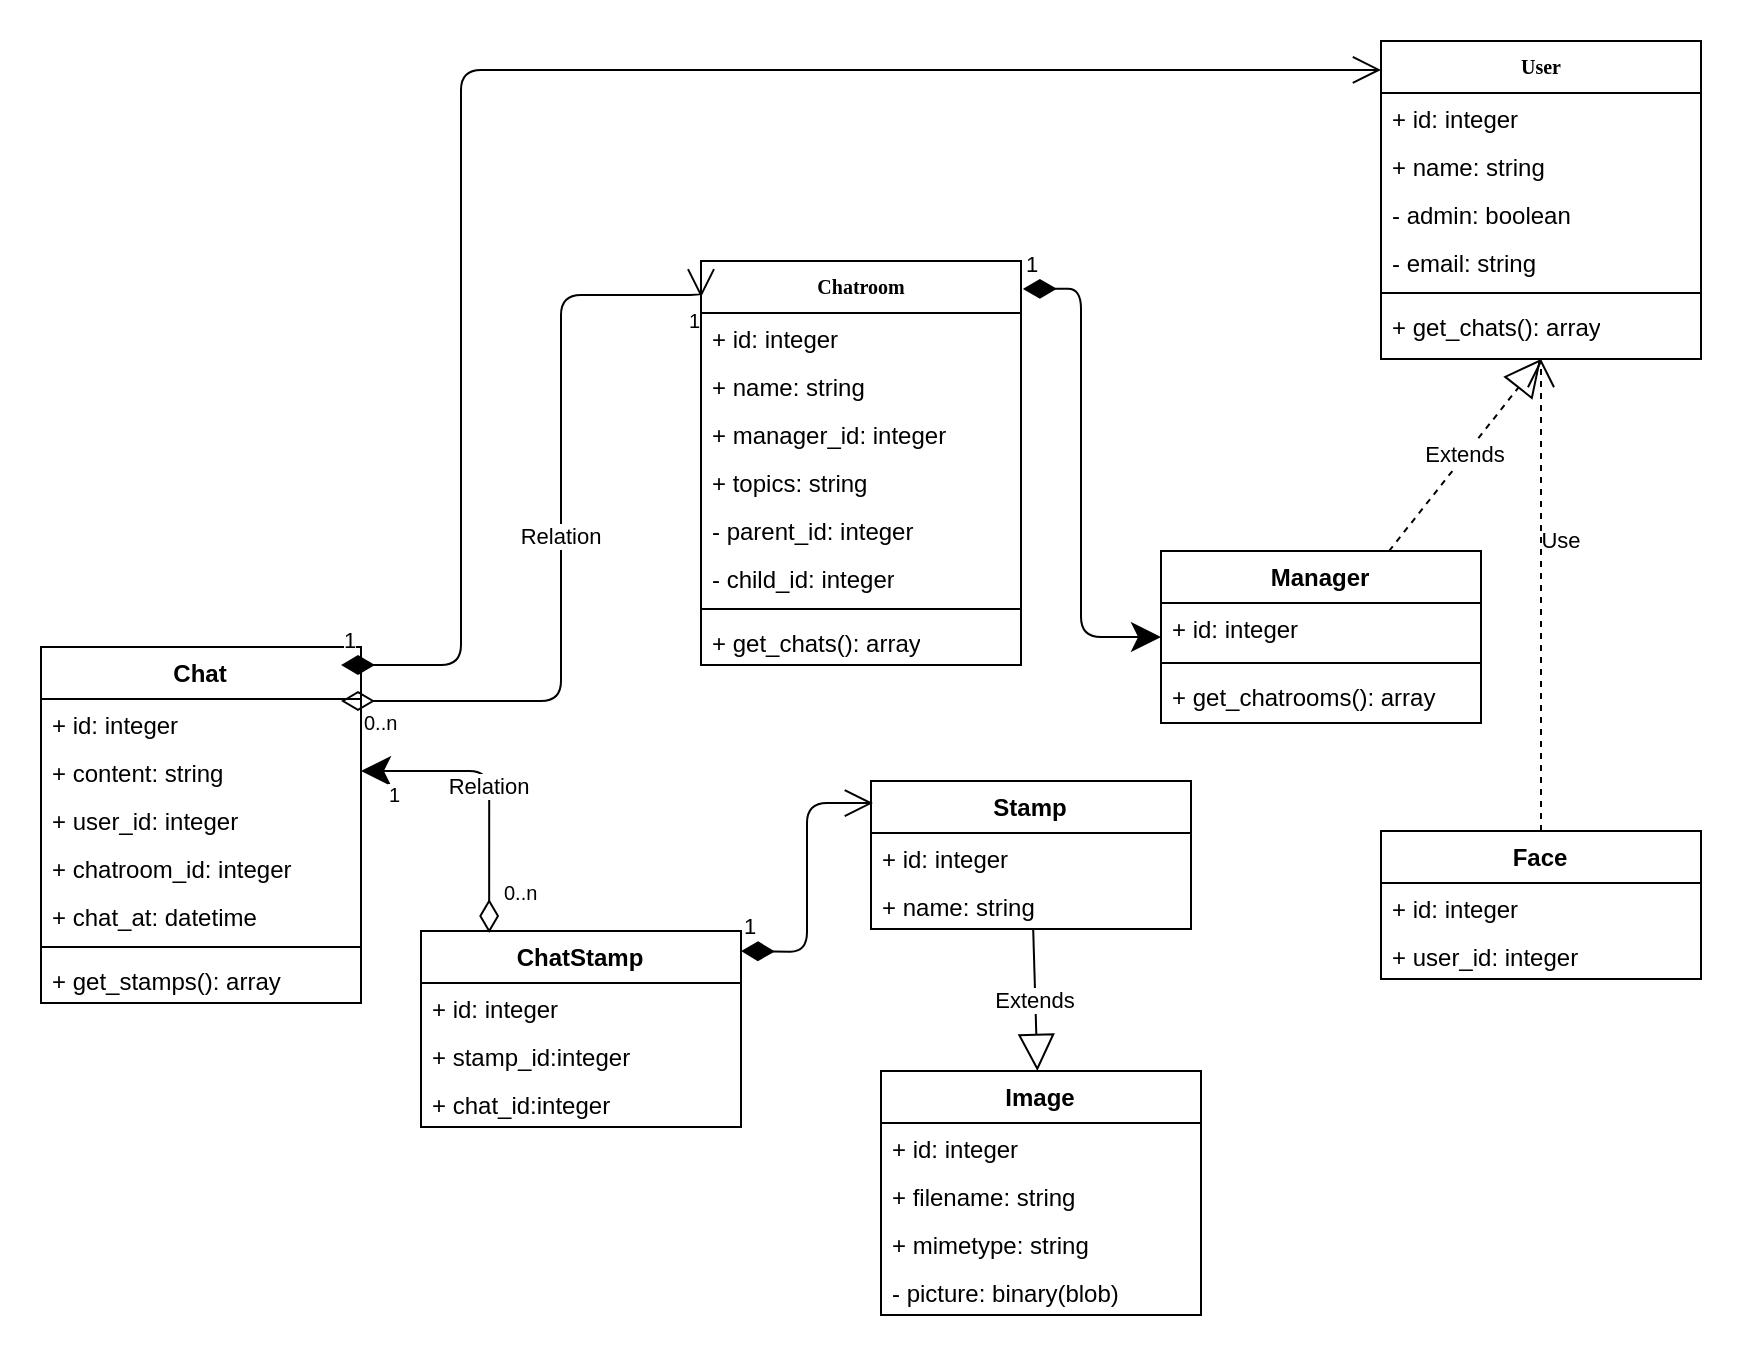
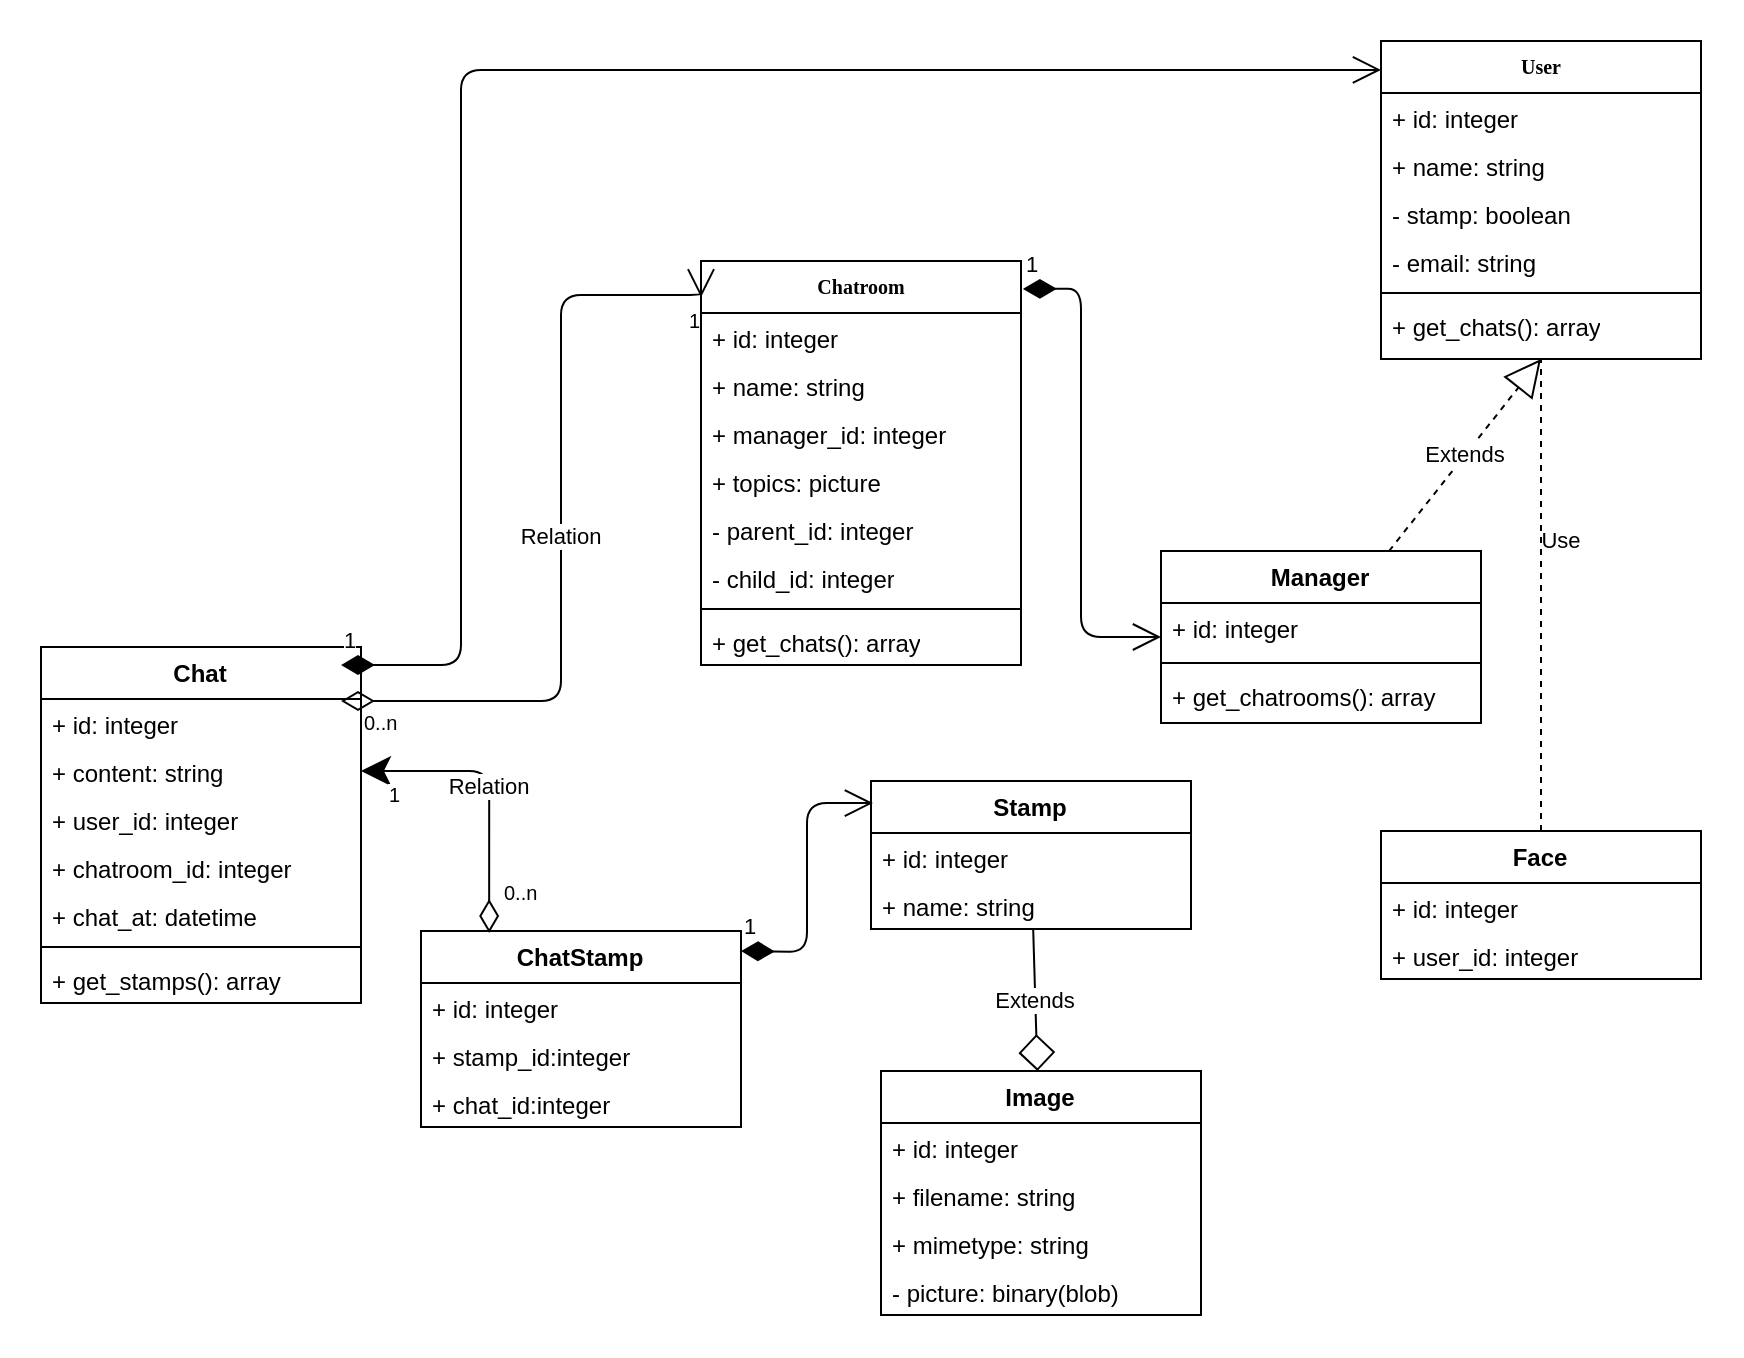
(1485, 217) -> (1488, 217)
(1541, 367) -> (1541, 365)
(805, 485) -> (812, 485)
(1137, 637) -> (1144, 637)
(1036, 1033) -> (1036, 1034)
